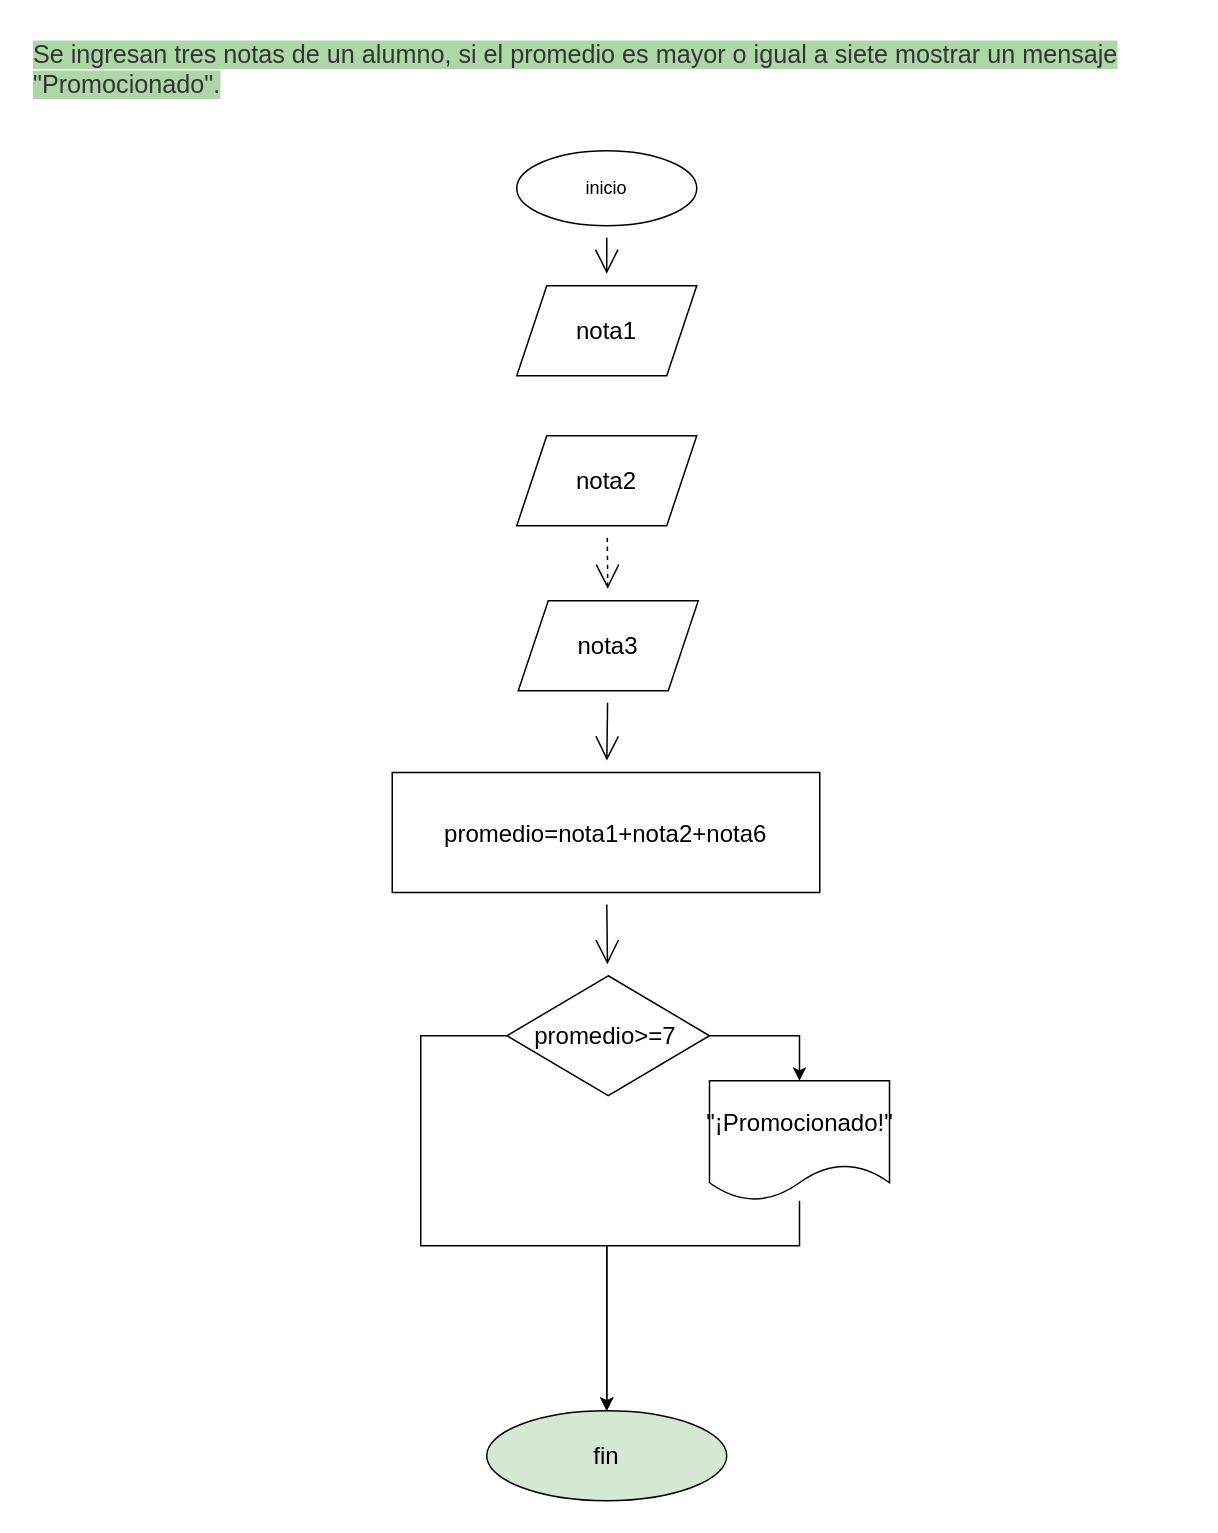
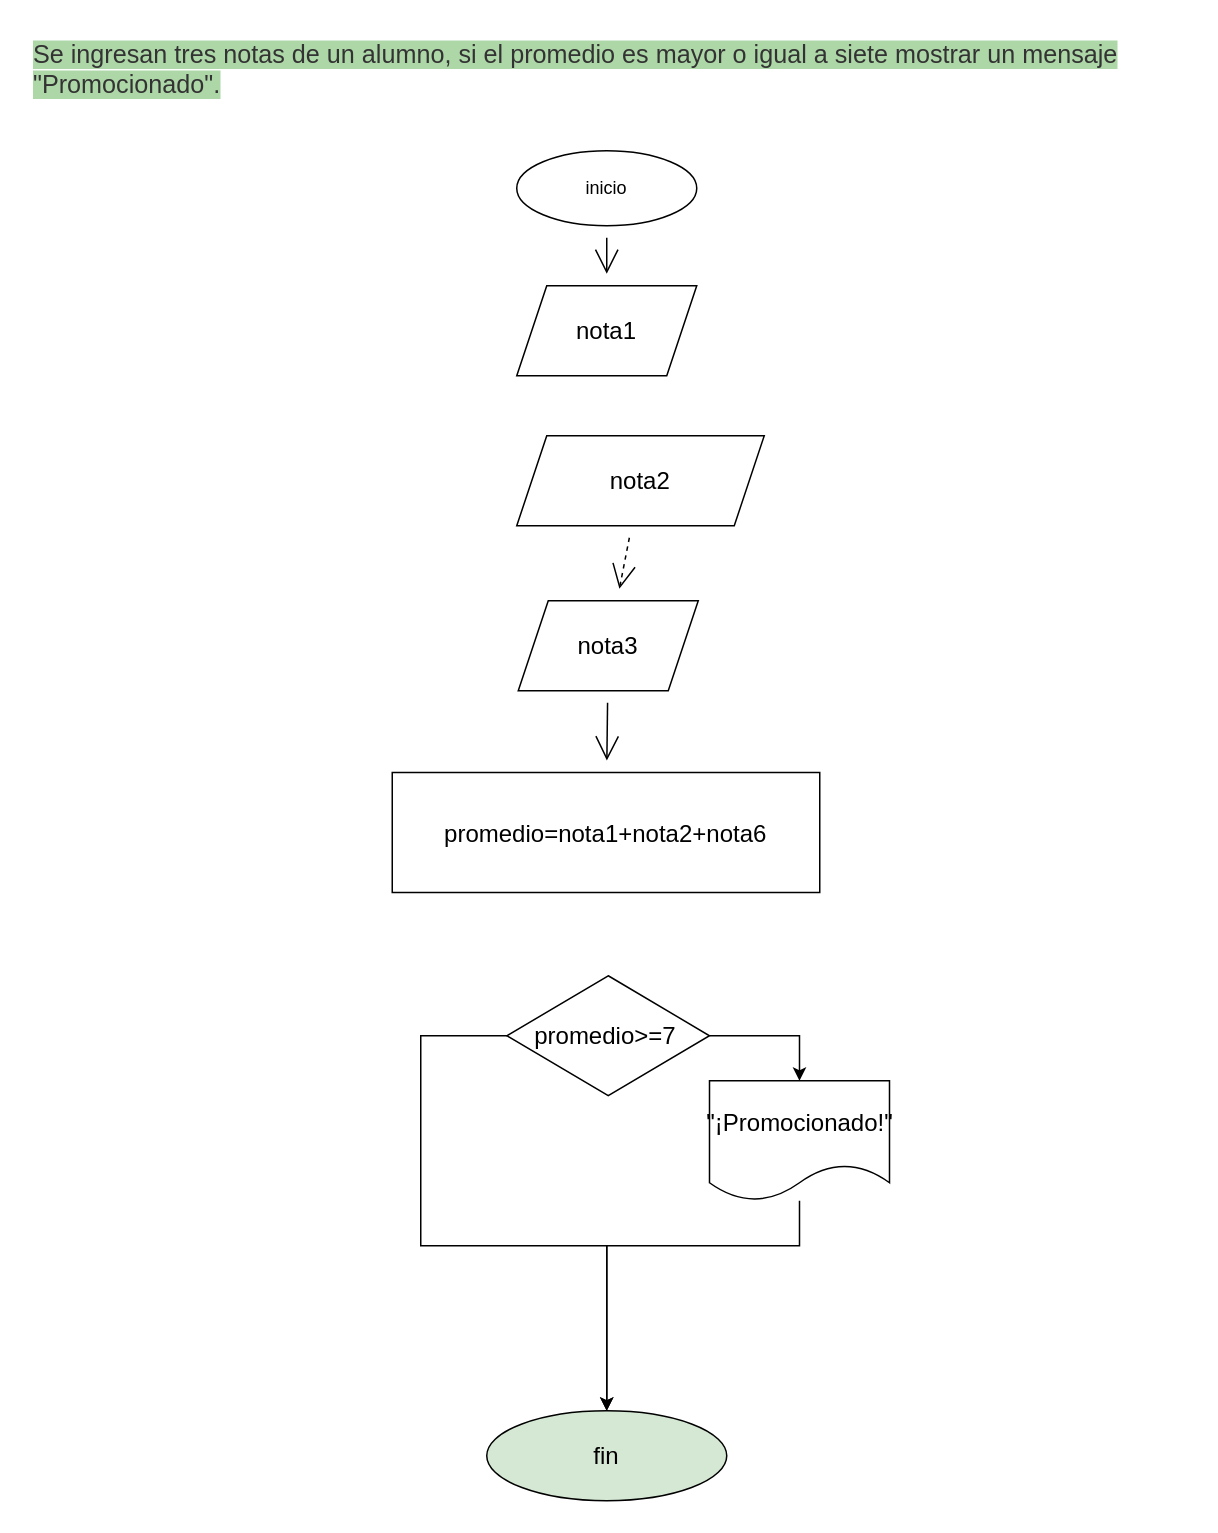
(607, 481) -> (641, 481)
(607, 933) -> none
